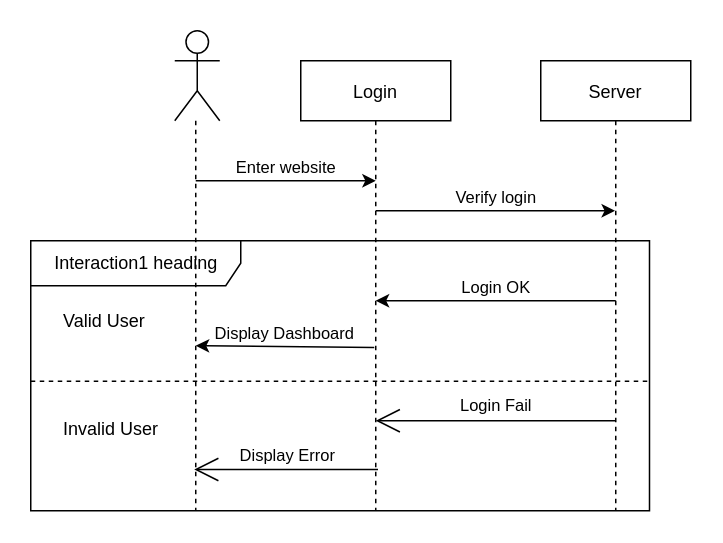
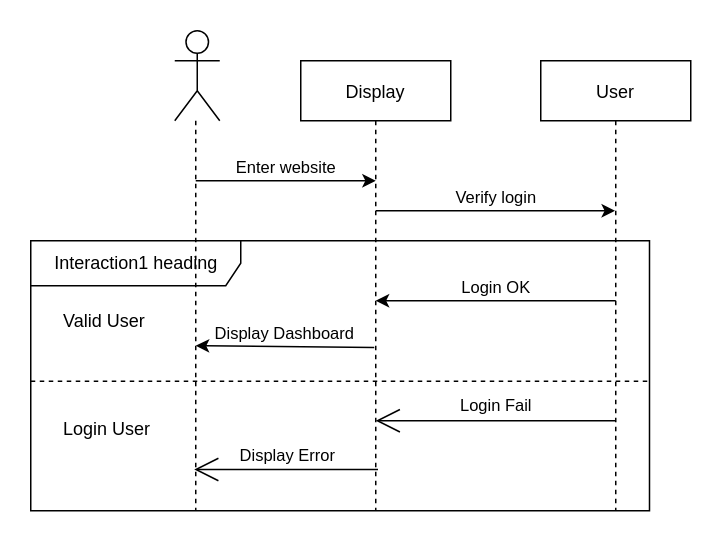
(375, 92) -> (375, 92)
(615, 92) -> (615, 92)
(116, 429) -> (109, 429)
